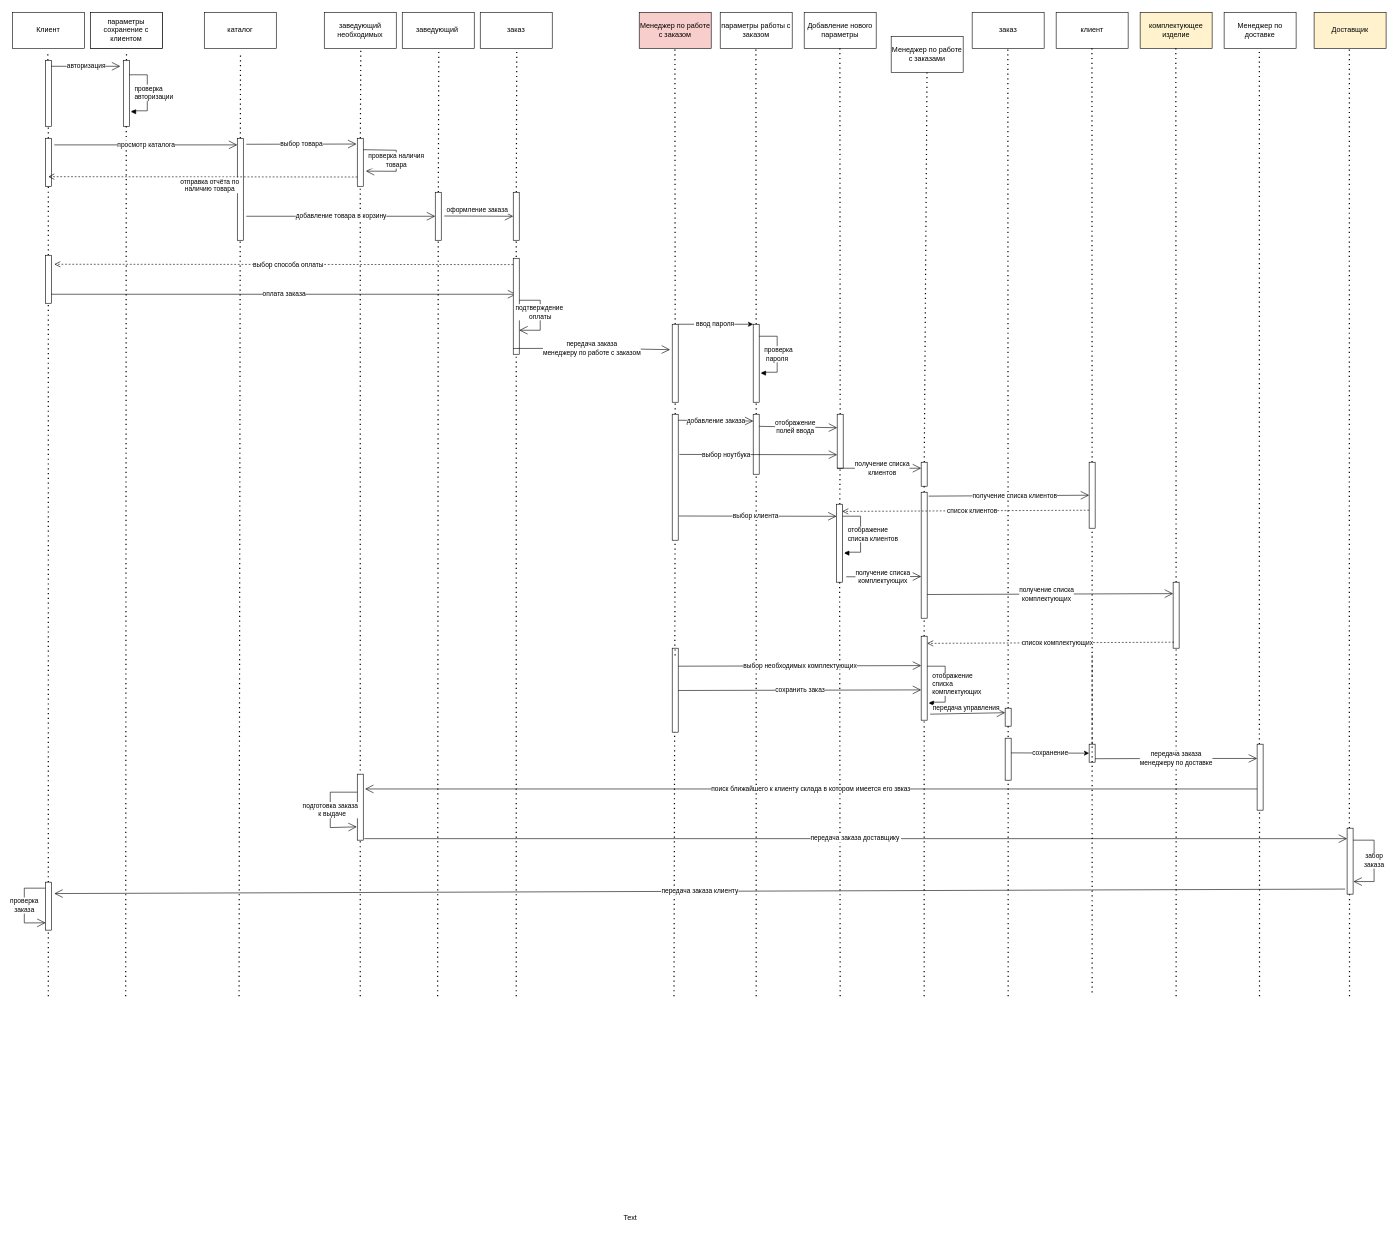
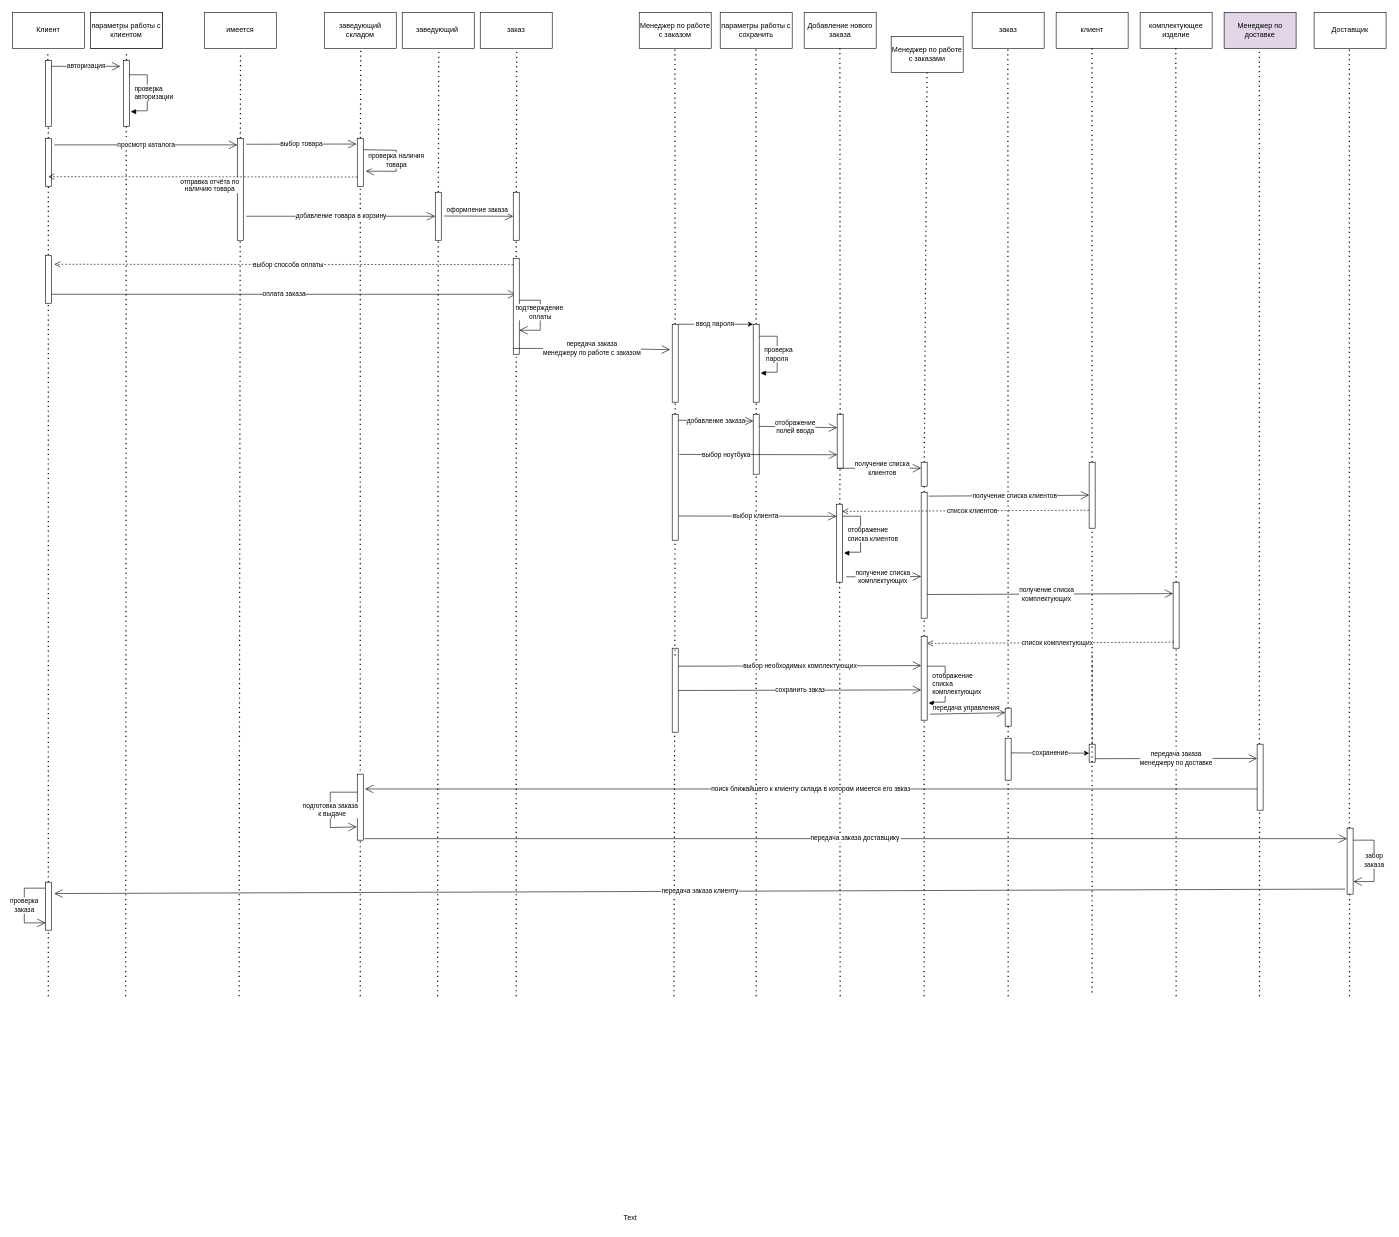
(126, 30) -> (126, 30)
(240, 30) -> (240, 30)
(360, 30) -> (360, 30)
(675, 30) -> (675, 30)
(756, 30) -> (756, 30)
(840, 30) -> (840, 30)
(1176, 30) -> (1176, 30)
(1260, 30) -> (1260, 30)
(1350, 30) -> (1350, 30)
